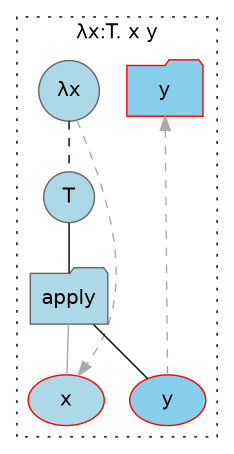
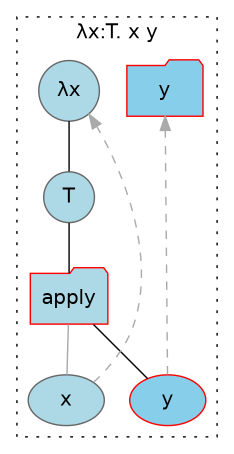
(69, 146) -> (69, 146)
(114, 242) -> (140, 257)
(69, 299) -> (69, 299)
(66, 400) -> (66, 400)
